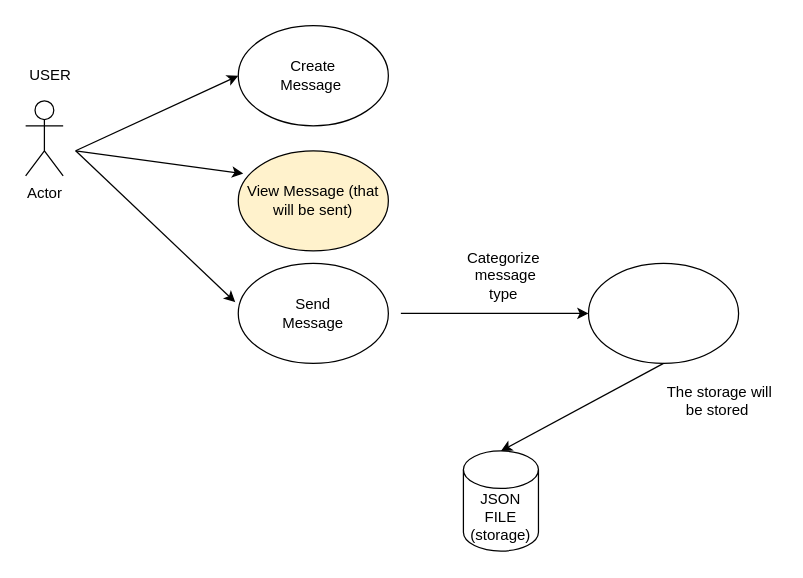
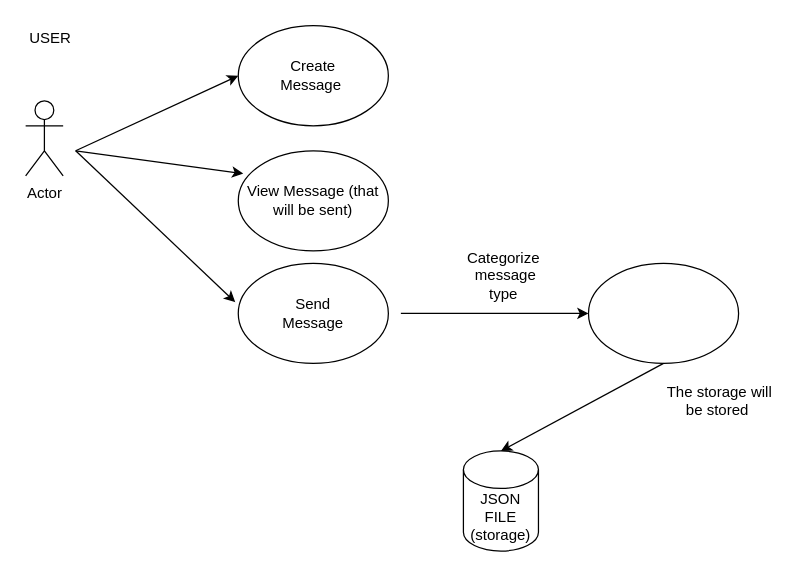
(51, 76) -> (51, 38)
(313, 201) -> (313, 201)
